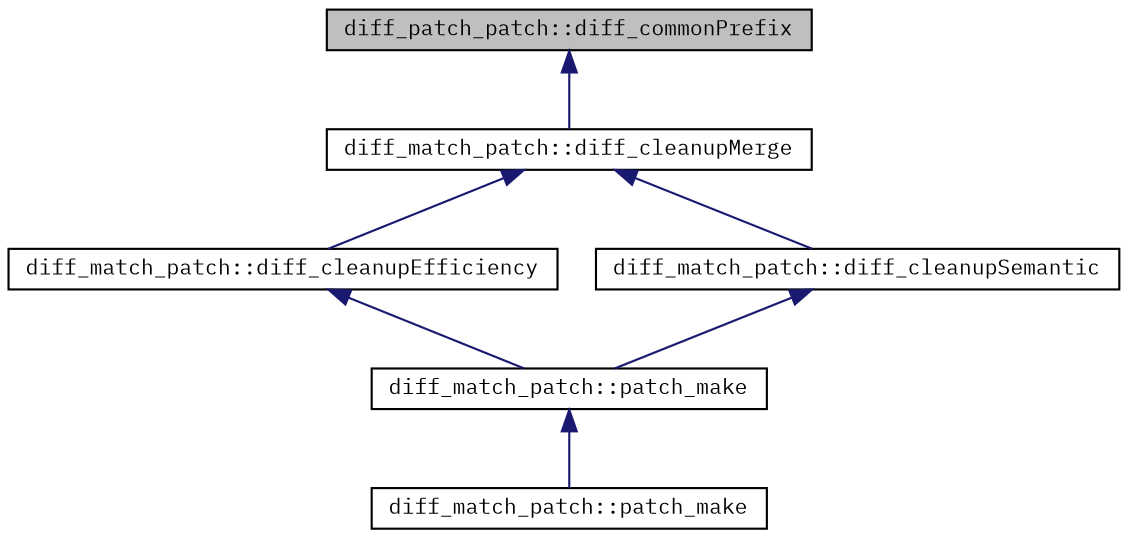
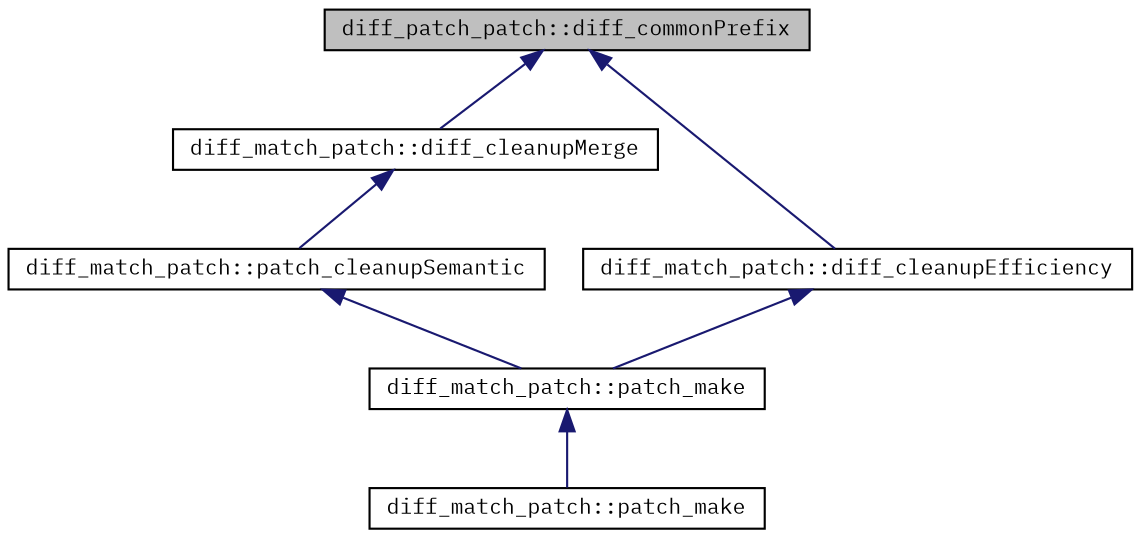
(416, 213) -> (721, 157)
(858, 269) -> (277, 269)
